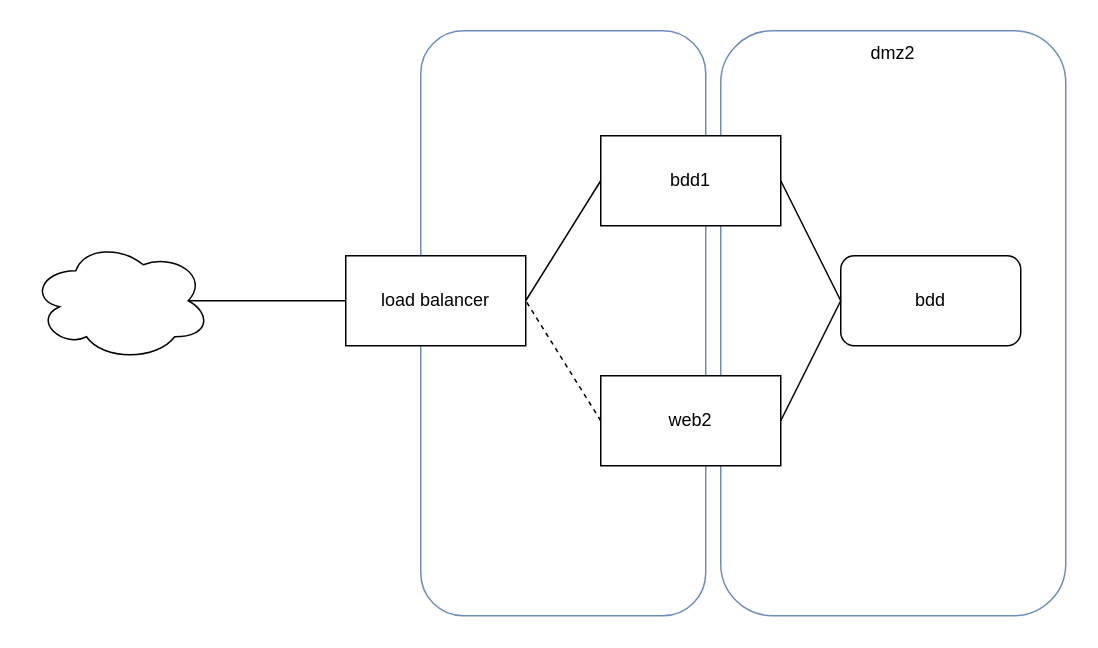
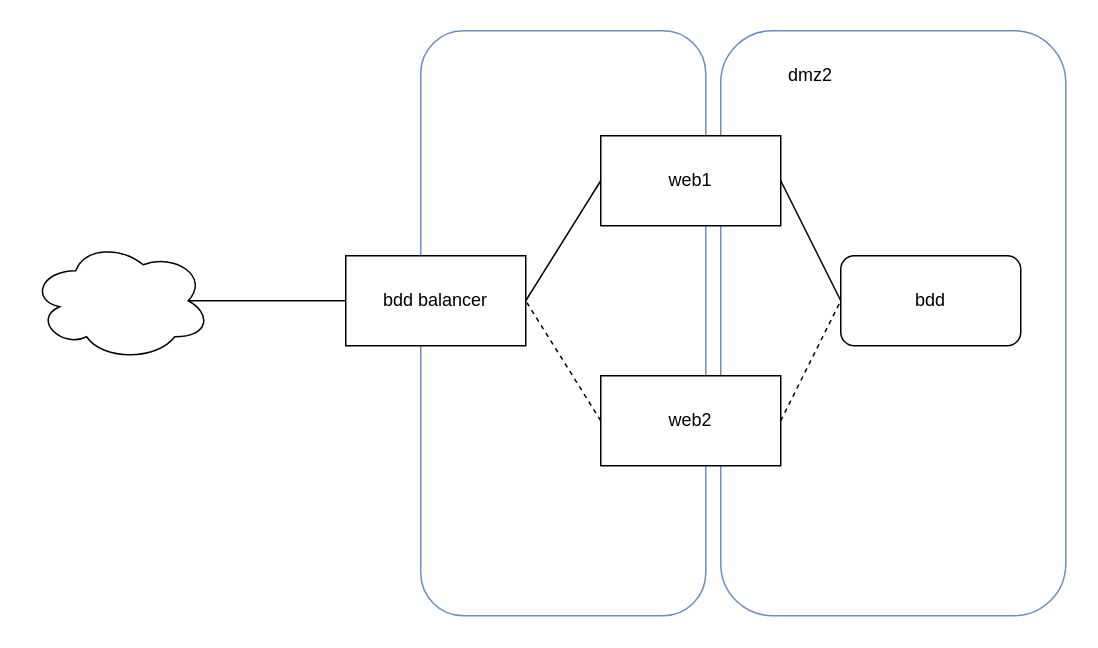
(893, 53) -> (811, 76)
(691, 181) -> (691, 181)
(436, 301) -> (436, 301)
(811, 360) -> (811, 360)
